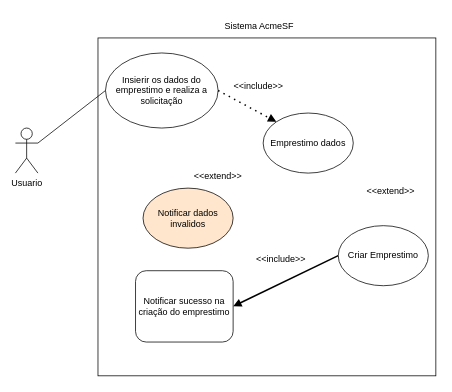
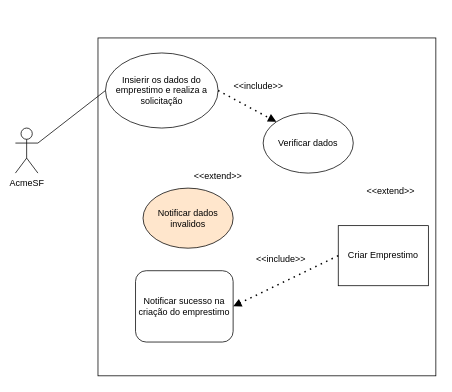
(259, 27) -> none
(308, 143) -> (308, 143)
(27, 184) -> (27, 184)
(383, 255) -> (383, 255)
(289, 279) -> (289, 279)
